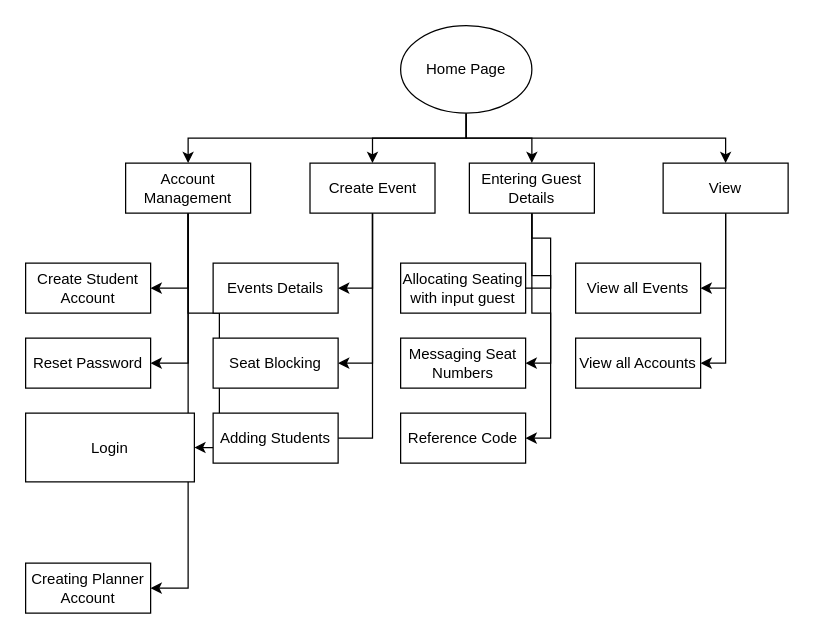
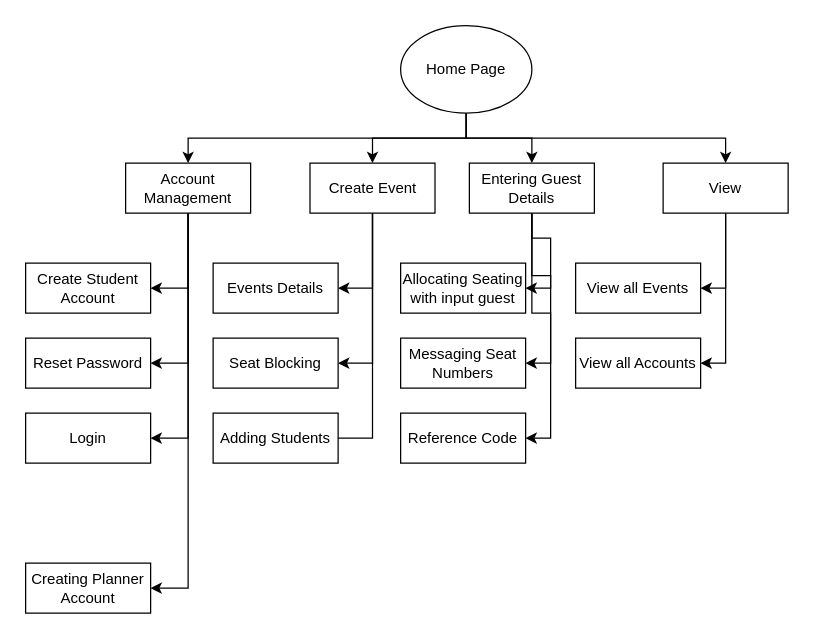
(529, 288) -> (535, 288)
(110, 448) -> (88, 438)
